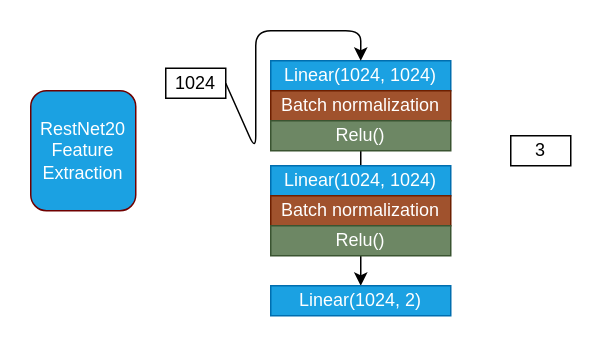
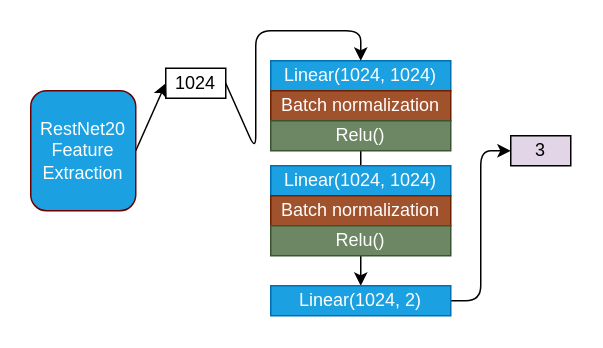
none -> (149, 121)
(541, 151) -> (541, 151)
none -> (481, 232)
